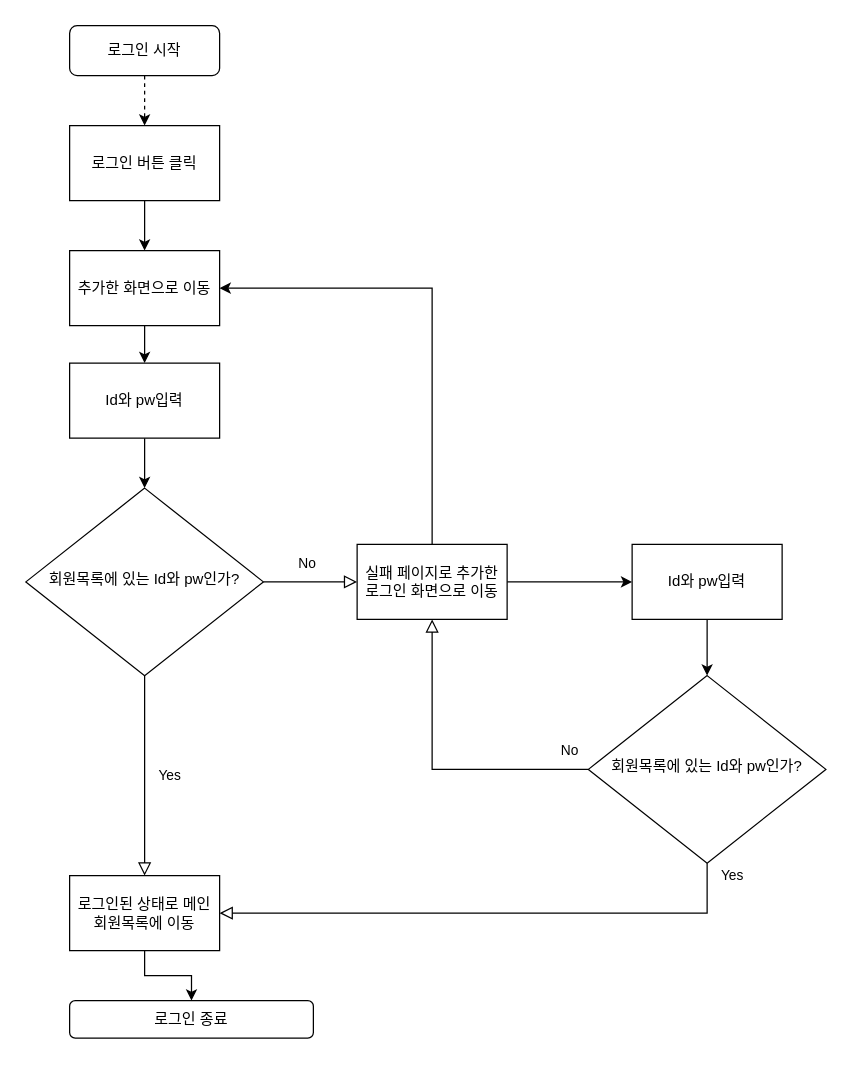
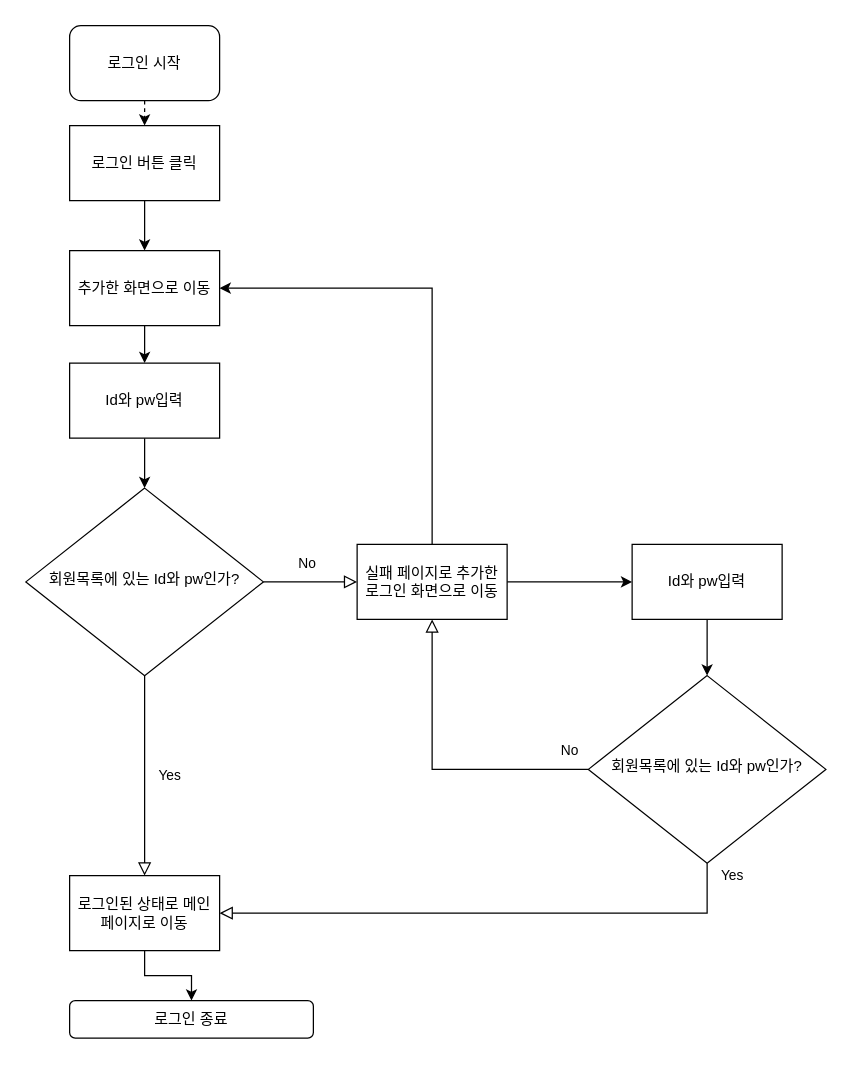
(144, 51) -> (144, 63)
(144, 913) -> (144, 913)
